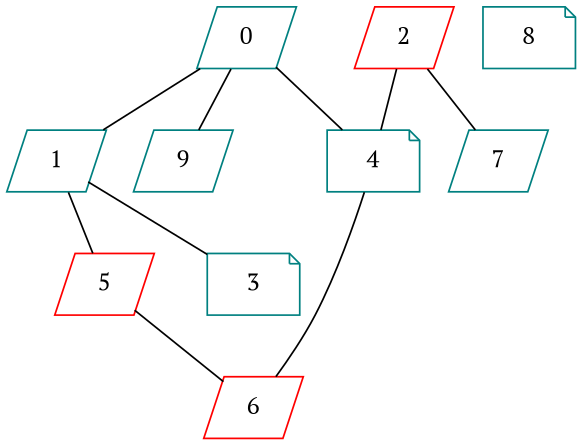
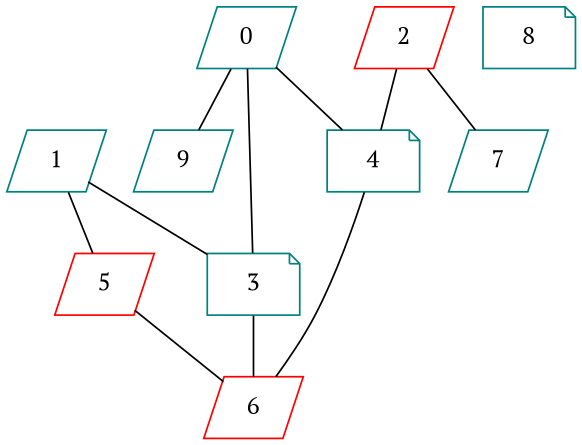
(152, 99) -> (250, 161)
none -> (254, 346)
